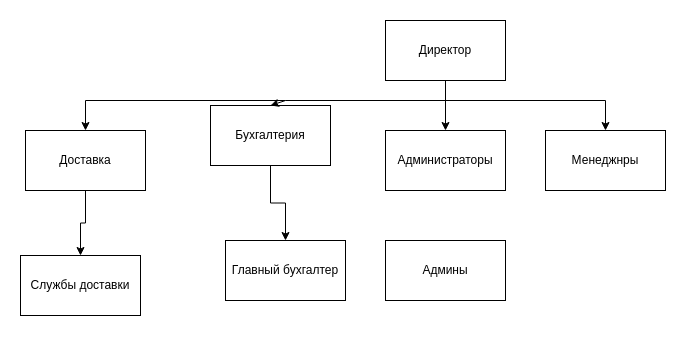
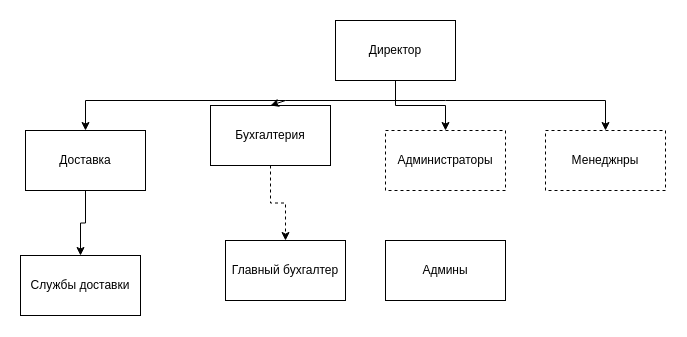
(446, 51) -> (396, 51)
(446, 161) -> (446, 161)
(606, 161) -> (606, 161)
(275, 203) -> (275, 203)
